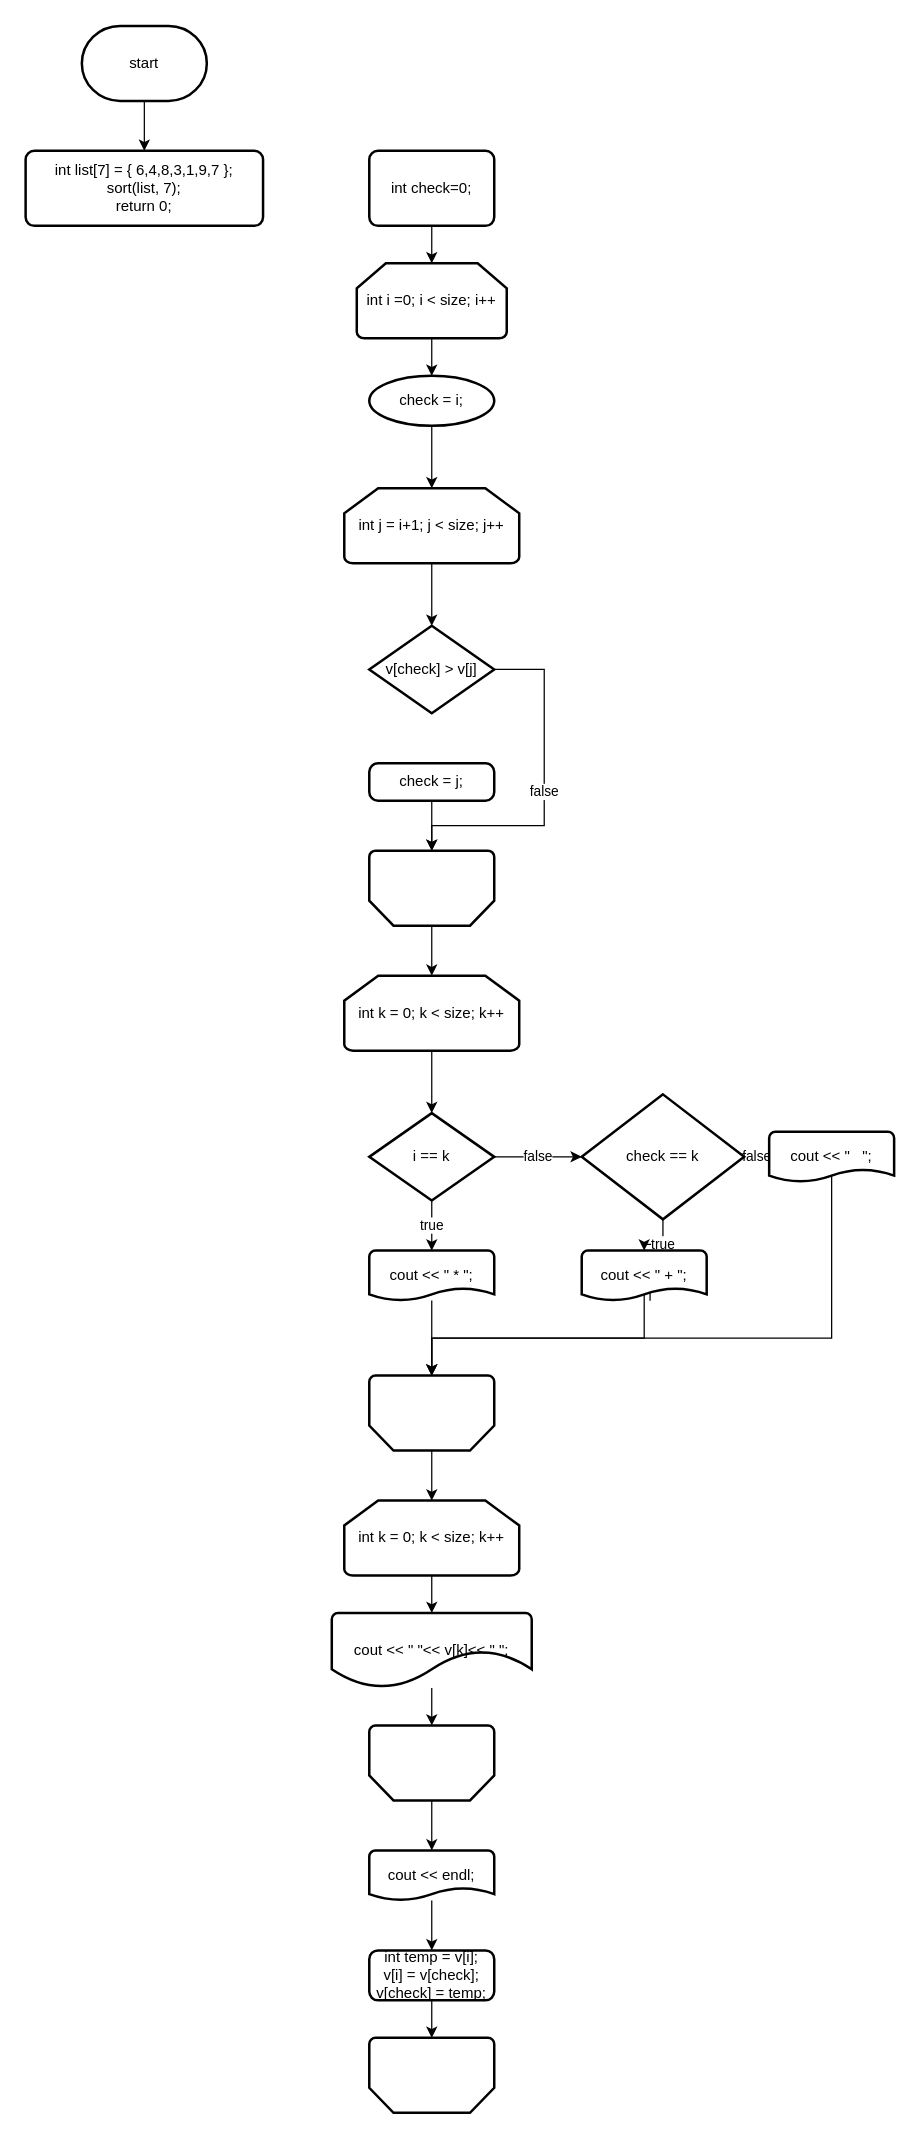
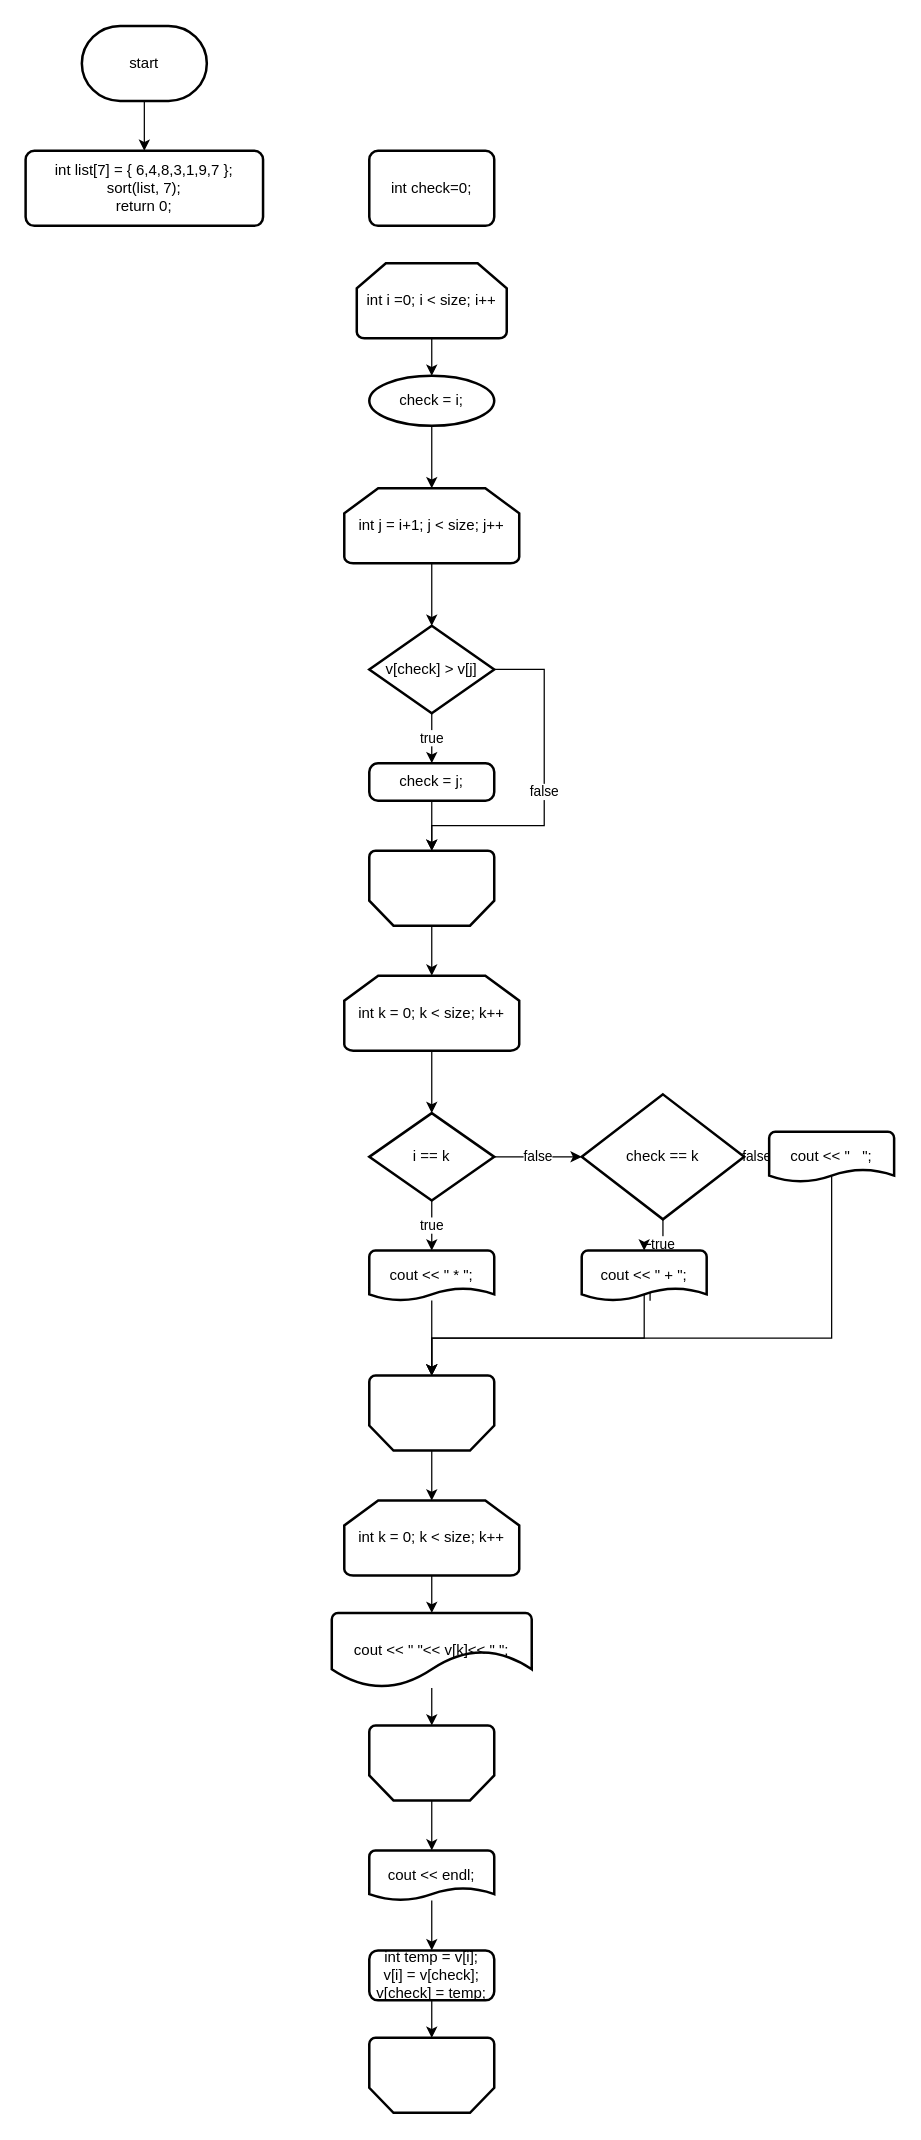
(432, 249) -> none
none -> (432, 734)
